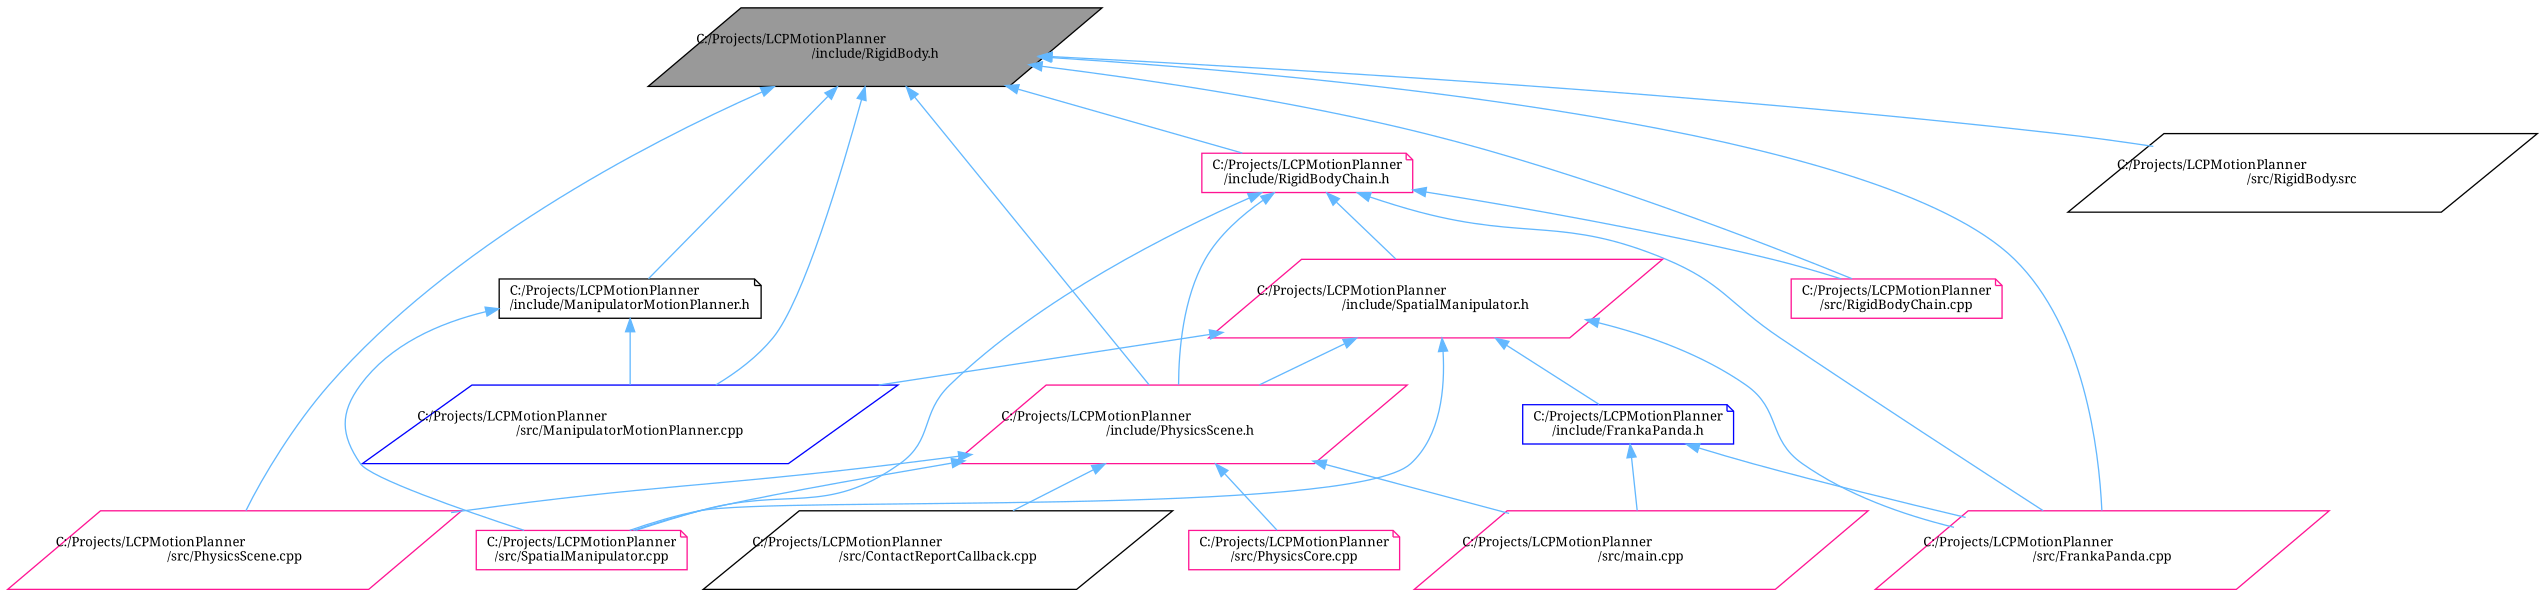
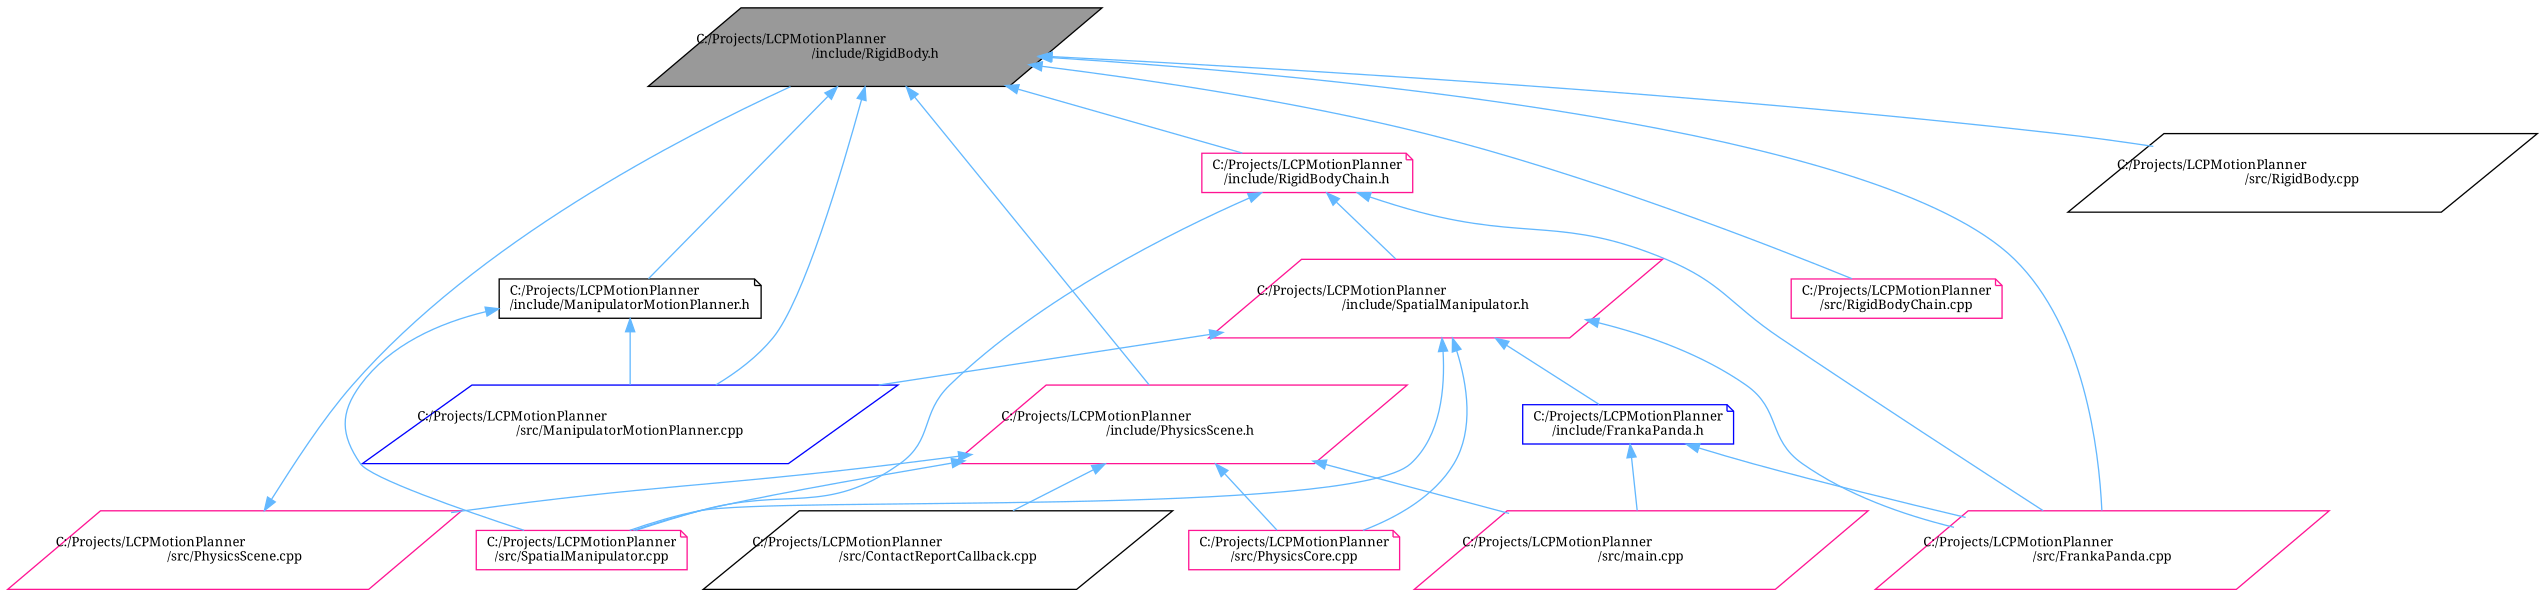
(2303, 173) -> (2303, 173)
(1635, 229) -> none
(469, 260) -> (499, 254)
(1195, 280) -> none
(1302, 364) -> (1454, 463)
